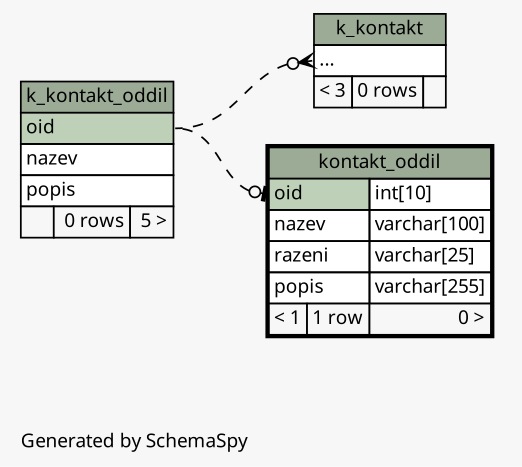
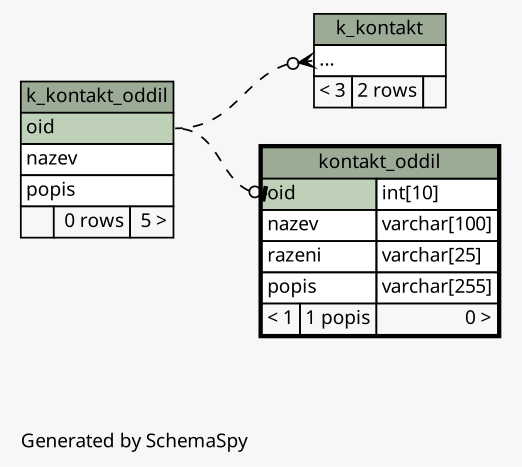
(388, 91) -> (388, 91)
(338, 318) -> (338, 318)
